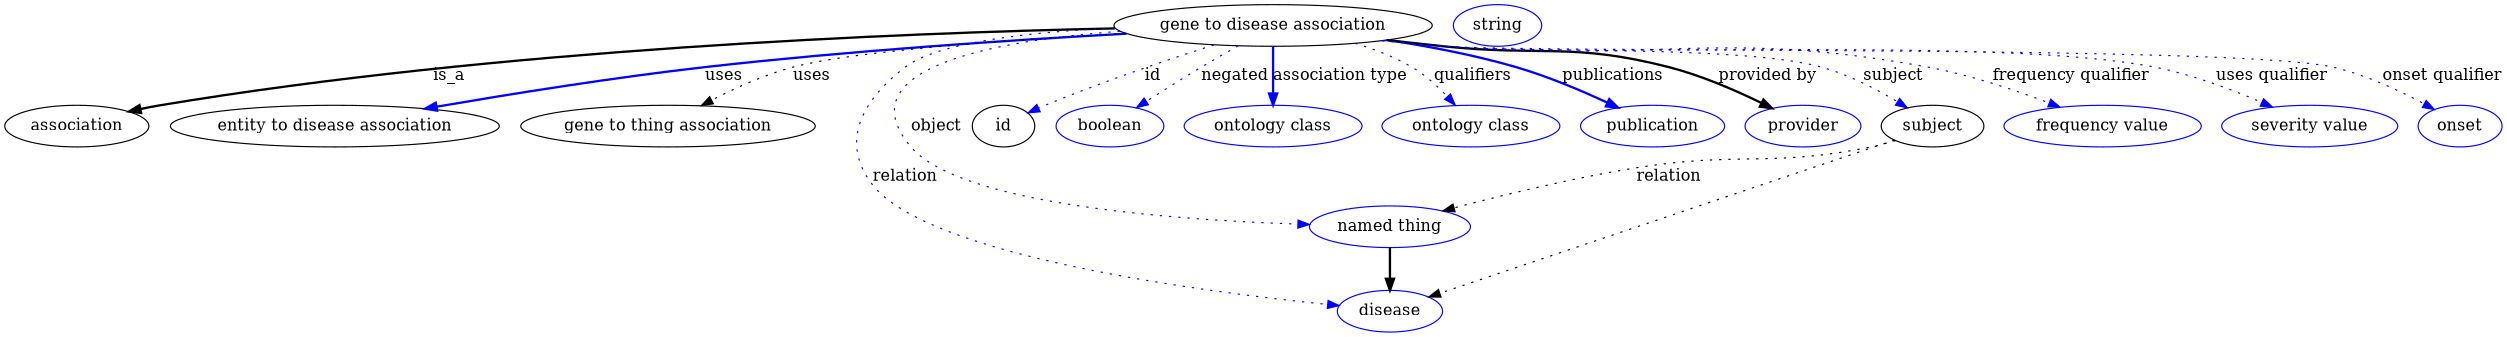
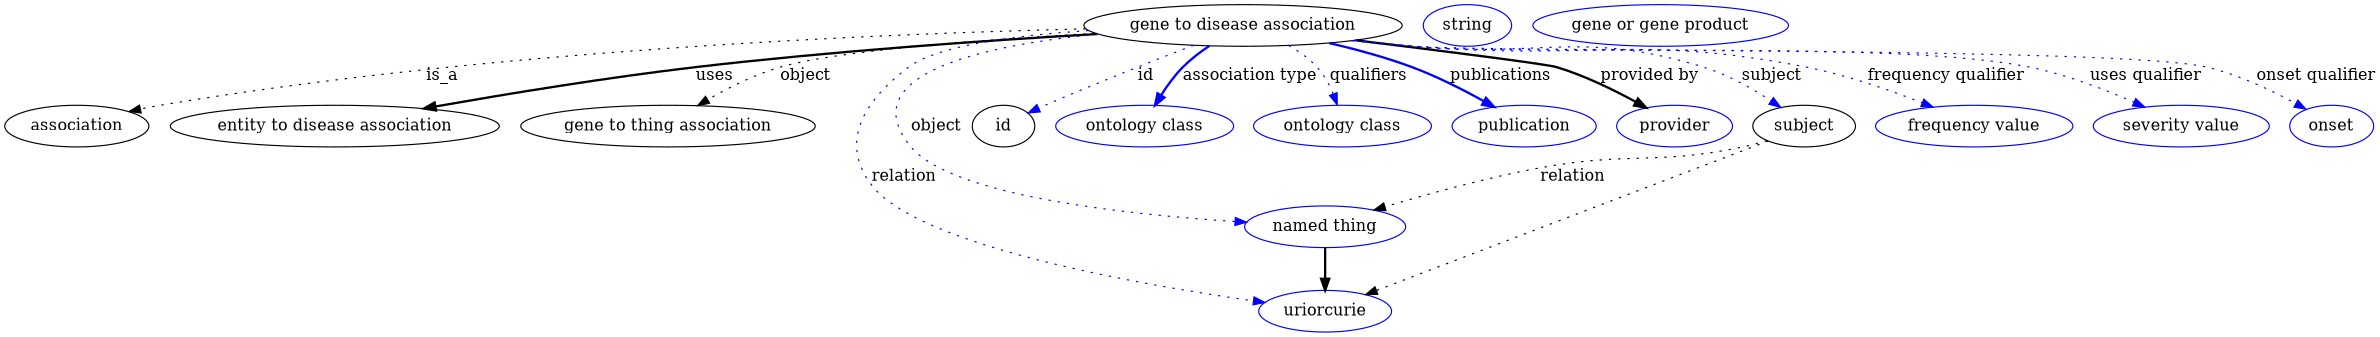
none -> (1661, 25)
(626, 52) -> (612, 53)
(780, 59) -> (765, 60)
(812, 76) -> (806, 76)
(1110, 126) -> none
(1390, 311) -> (1325, 311)
